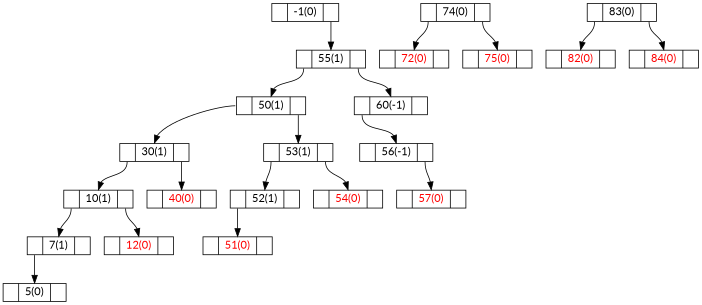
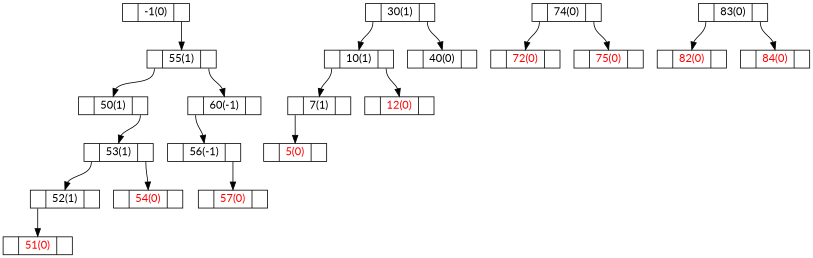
(194, 115) -> none
(182, 199) -> (442, 59)
(35, 292) -> (295, 152)
